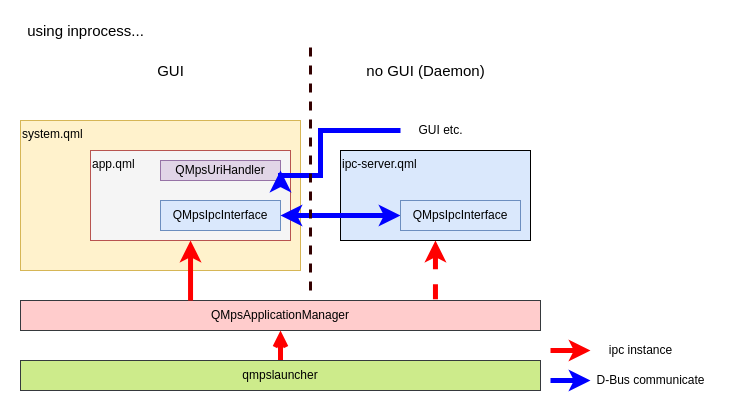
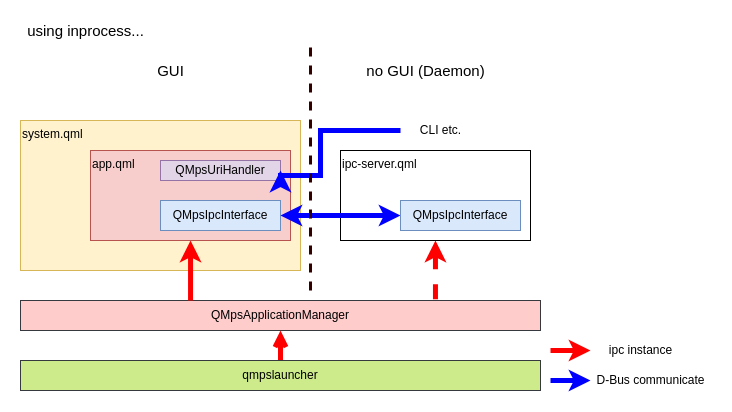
(441, 131) -> (441, 131)
(191, 196) -> (191, 196)
(436, 196) -> (436, 196)
